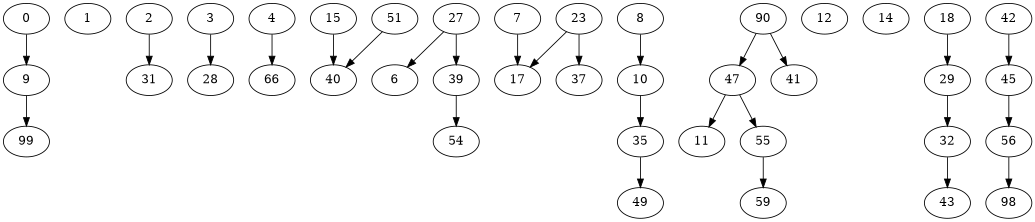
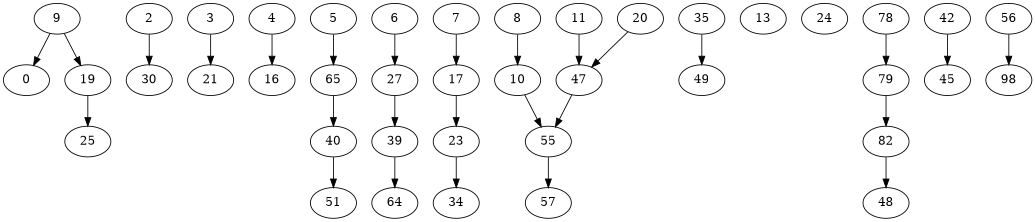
(88, 19) -> none
(333, 19) -> (333, 80)
none -> (333, 19)
(763, 19) -> (640, 19)
(825, 19) -> (763, 19)
(886, 19) -> (825, 19)
(947, 19) -> (886, 19)
(26, 45) -> (44, 46)
(367, 46) -> (333, 168)
(429, 46) -> (395, 45)
(551, 46) -> (456, 107)
(149, 80) -> (149, 80)
(211, 80) -> (211, 80)
(272, 80) -> (272, 80)
(579, 80) -> (456, 203)
(794, 80) -> none
(947, 80) -> (886, 80)
(640, 107) -> (531, 107)
(719, 107) -> (579, 45)
(1009, 107) -> none
(26, 142) -> (88, 80)
none -> (88, 142)
(456, 142) -> (395, 203)
(947, 142) -> (886, 142)
(763, 203) -> (548, 203)
(947, 203) -> (886, 203)
